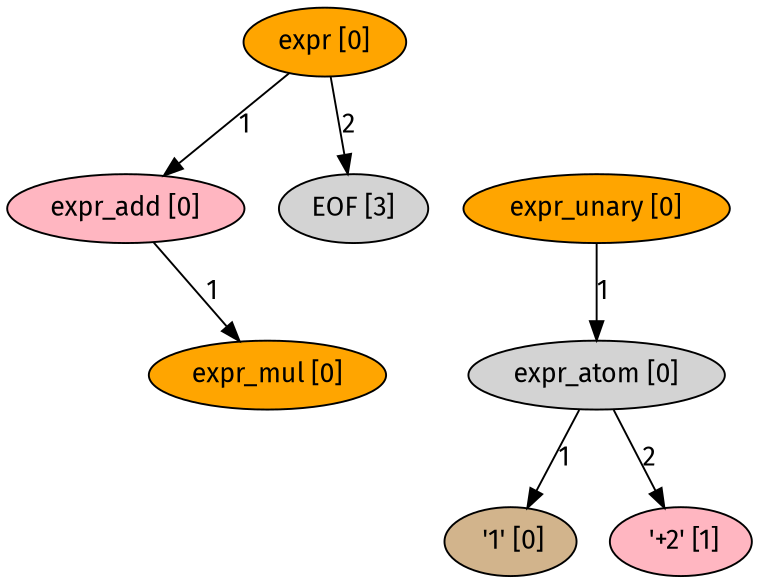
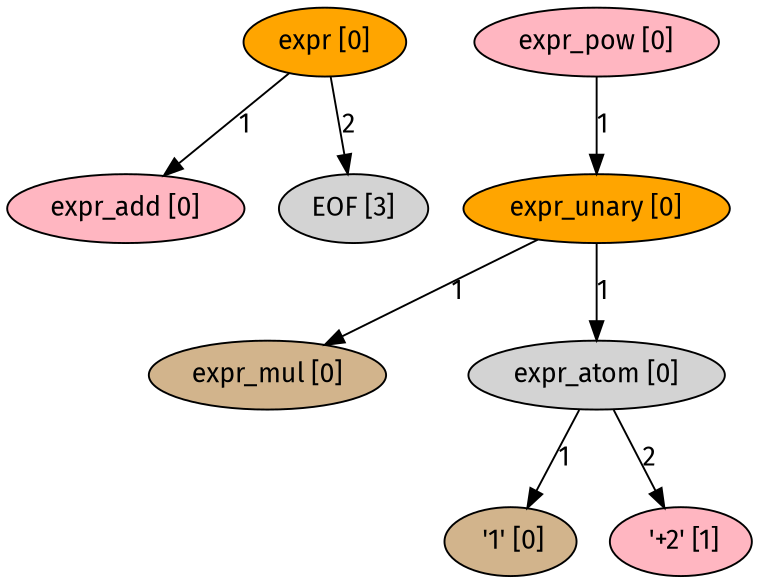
none -> (597, 42)
(190, 284) -> (440, 288)
(267, 375) -> (267, 375)
